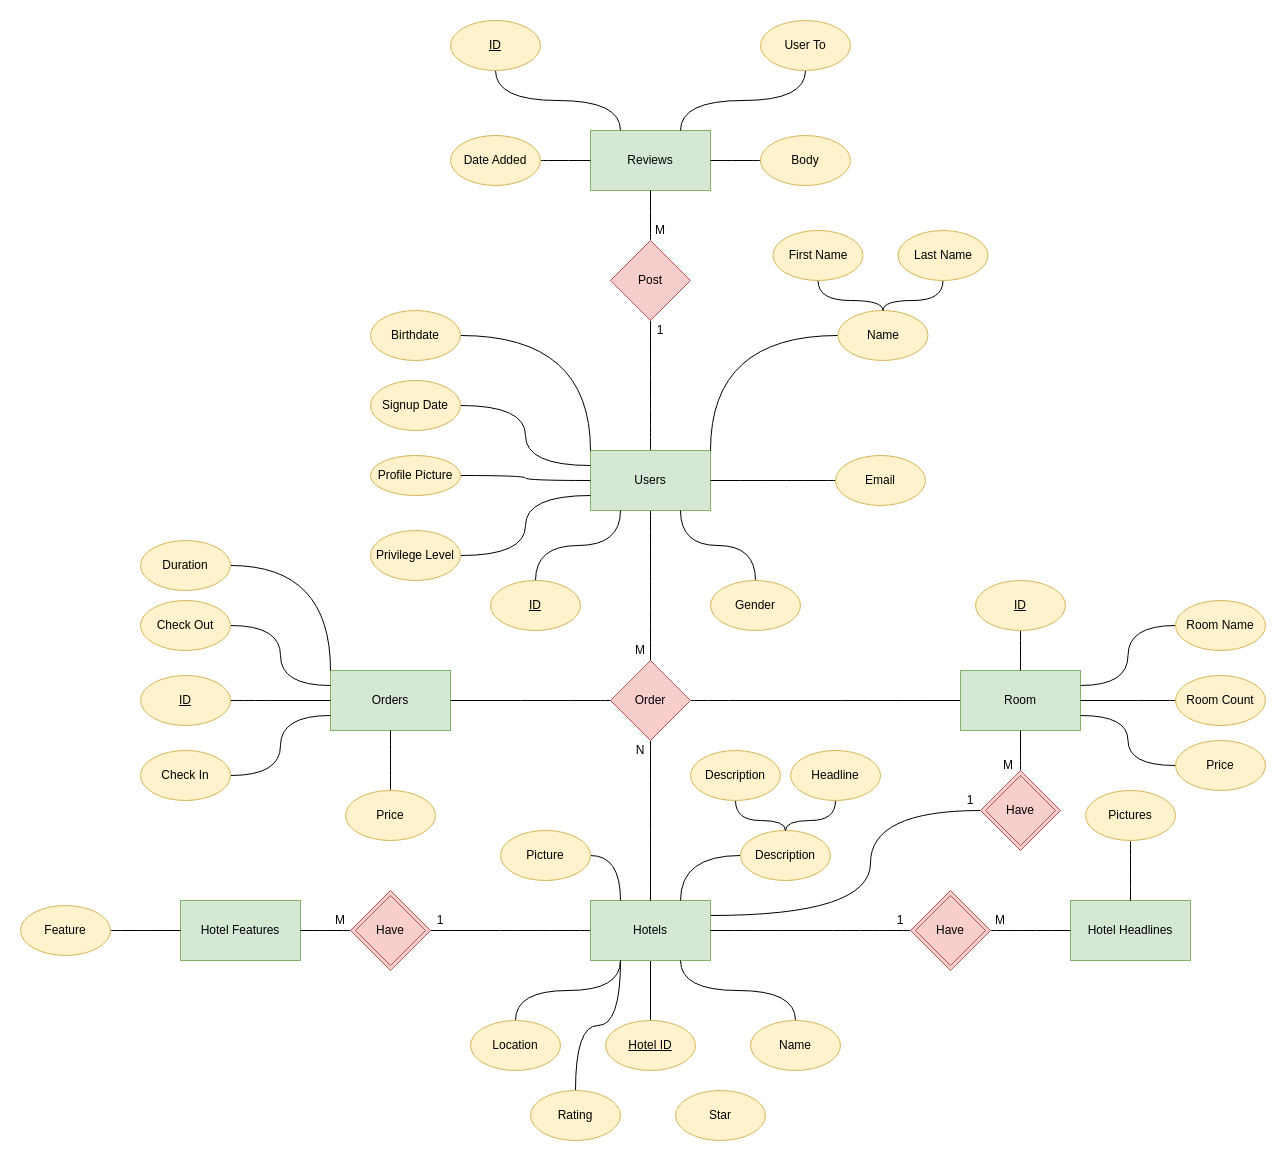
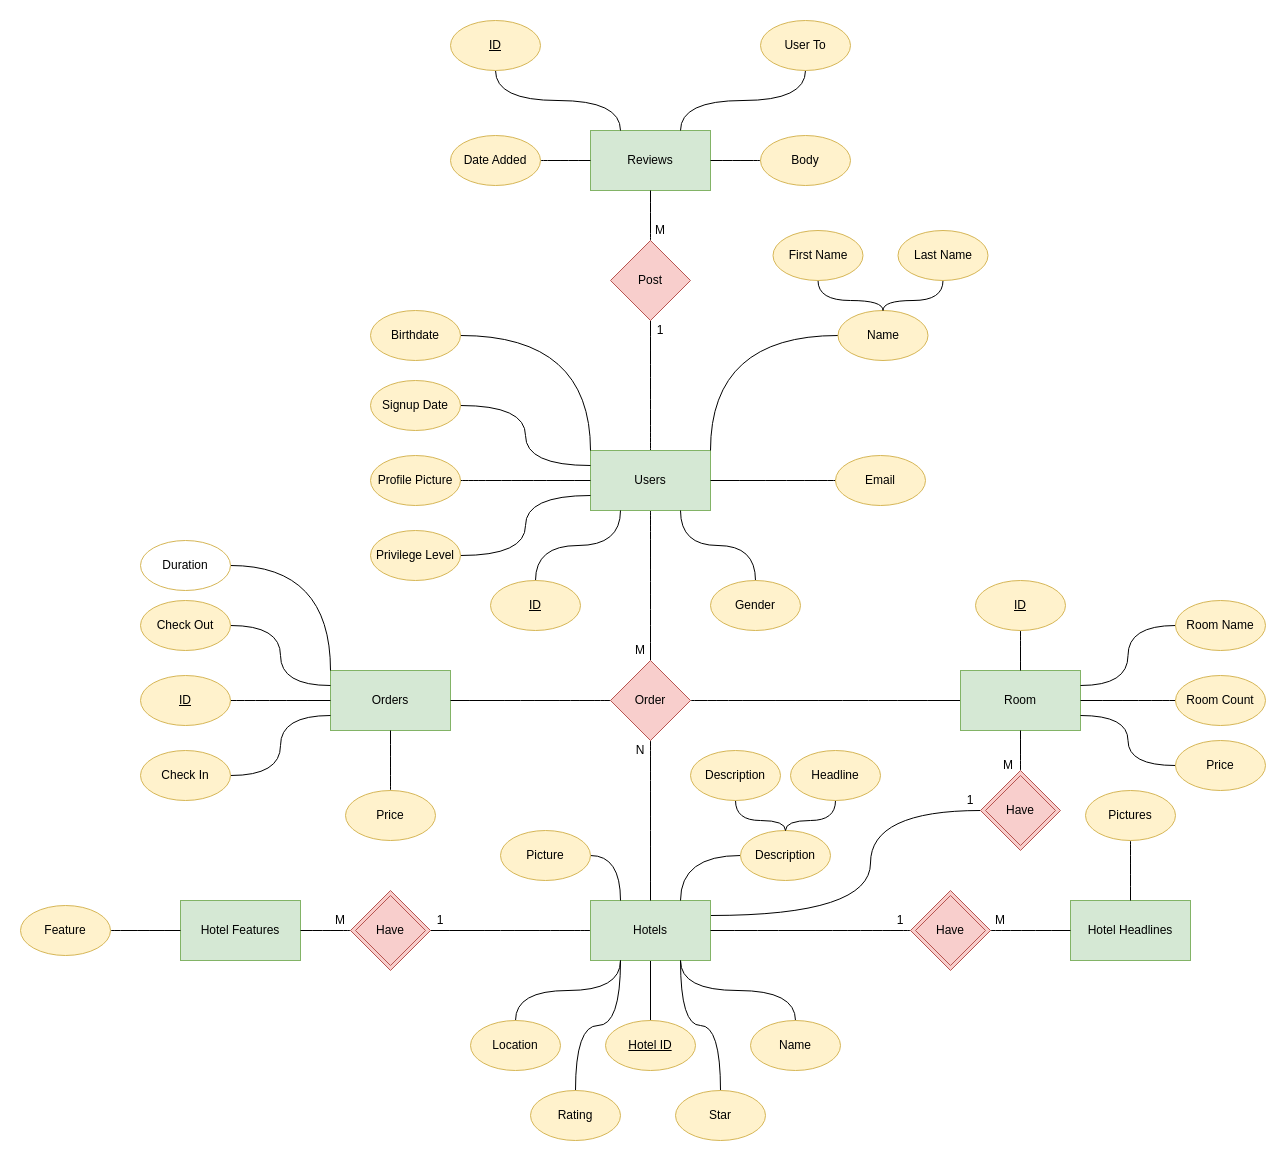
(416, 476) -> (416, 481)
(186, 566) -> (186, 566)
none -> (708, 1028)
